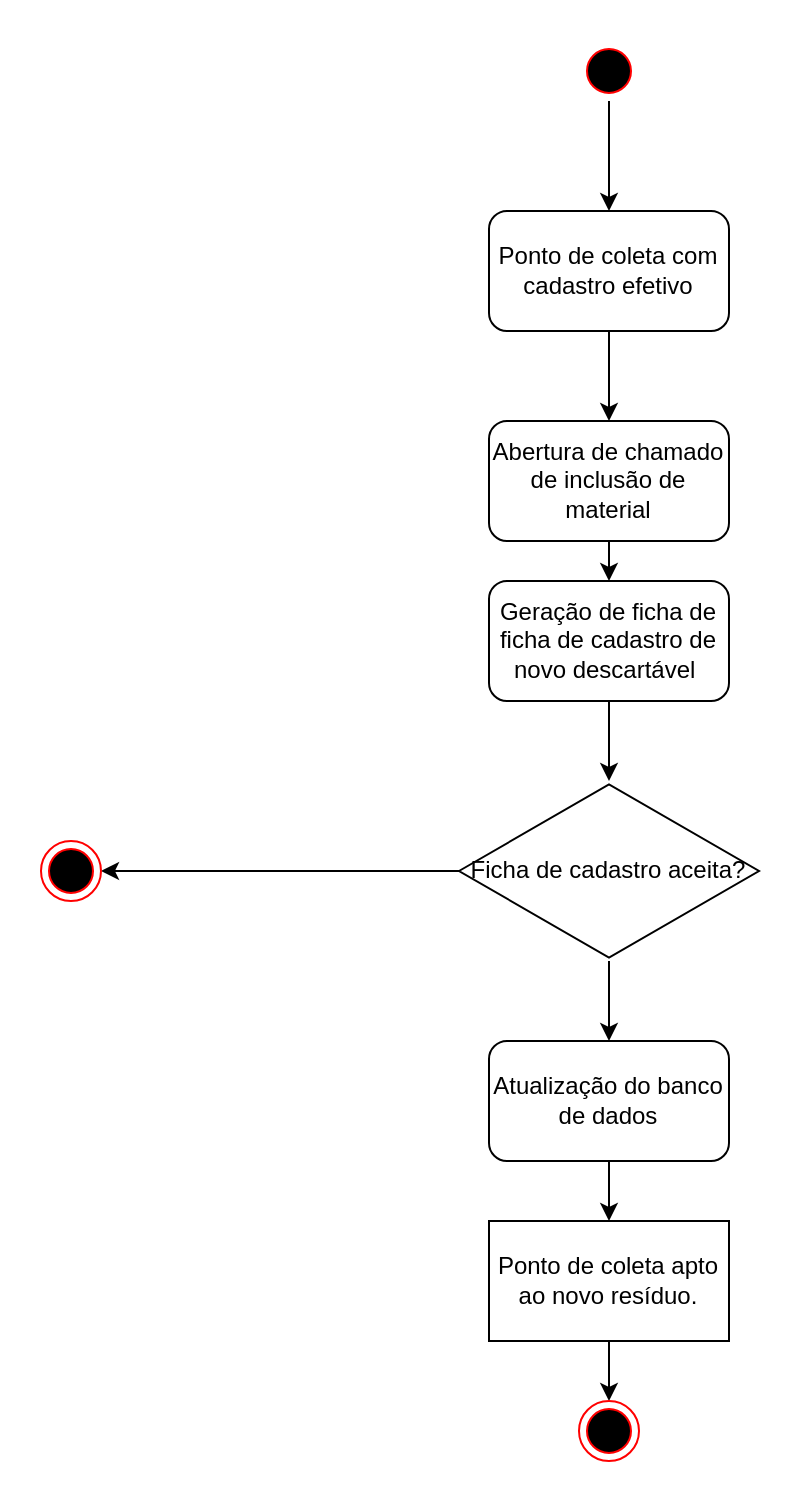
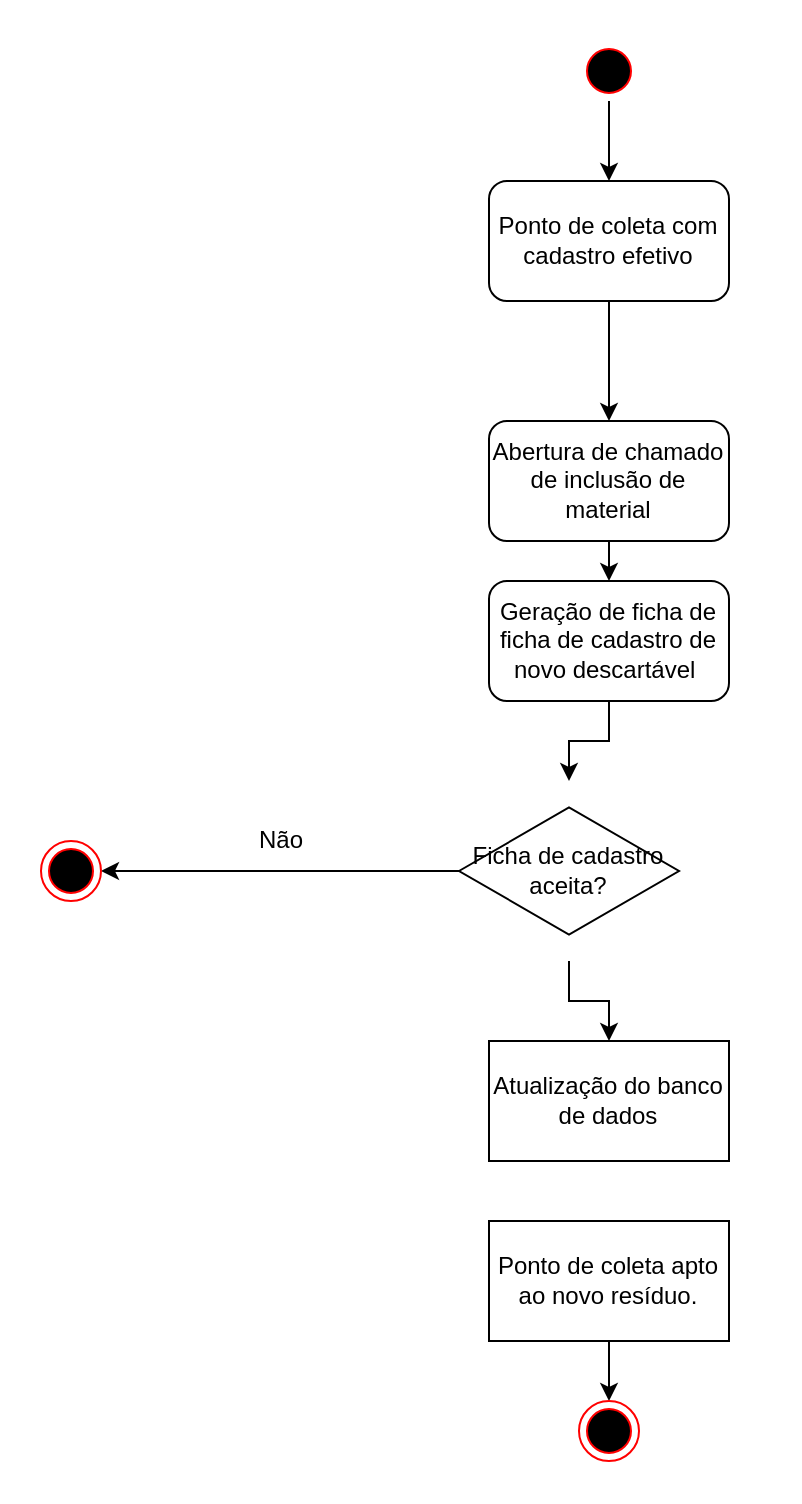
(609, 271) -> (609, 241)
none -> (281, 841)
(609, 871) -> (569, 871)
(609, 1101) -> (609, 1101)
(609, 1198) -> none
